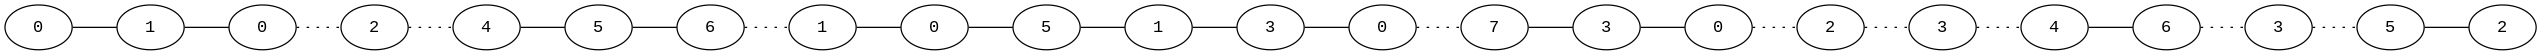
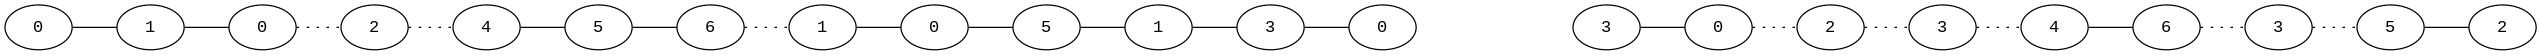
(1495, 27) -> none
